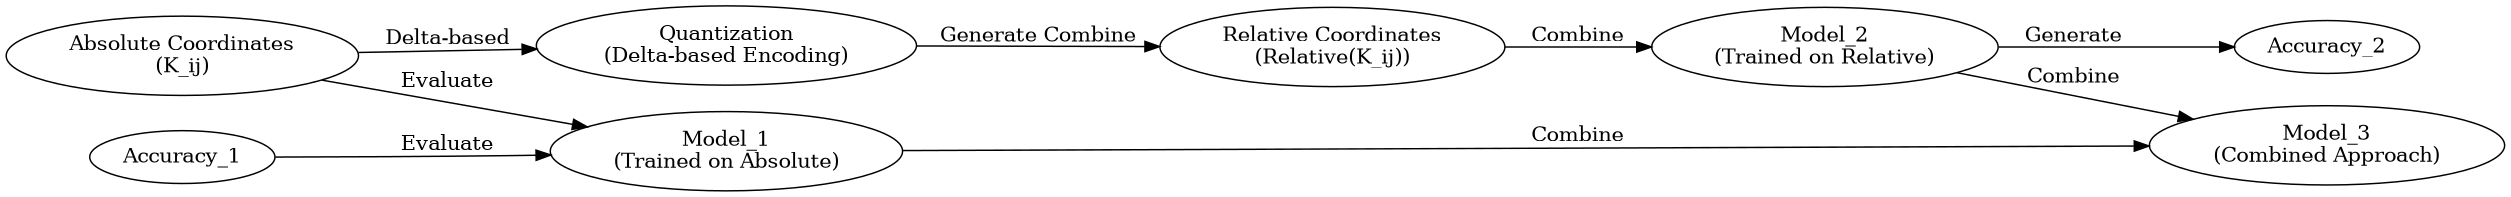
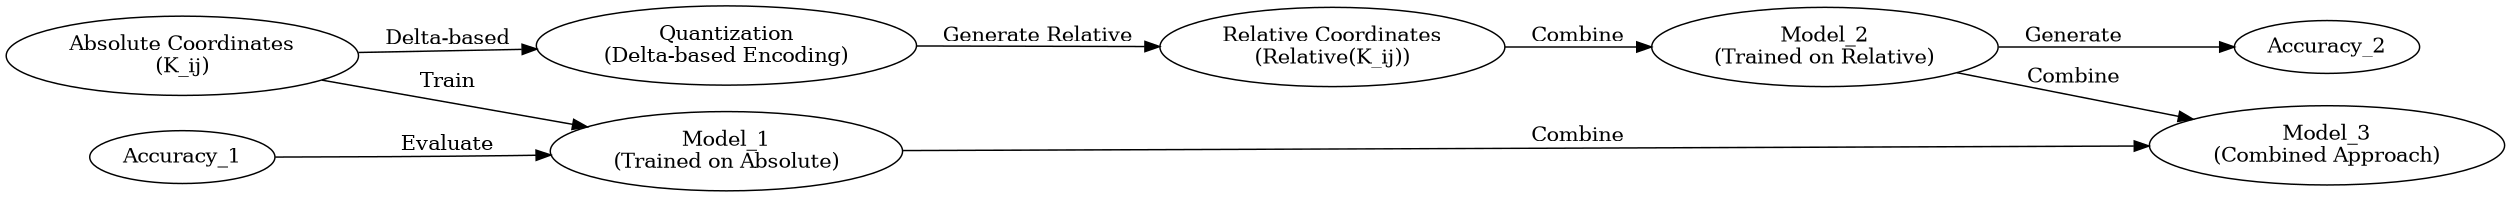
(1038, 36) -> (1038, 36)
(448, 81) -> (448, 81)
